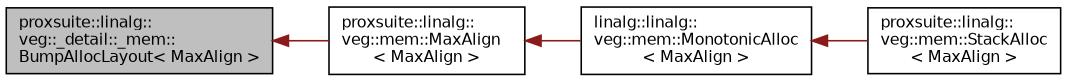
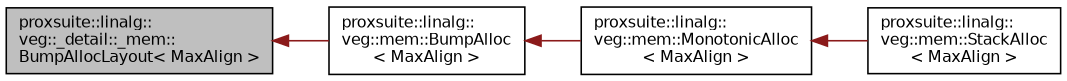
(427, 41) -> (427, 41)
(696, 41) -> (696, 41)
